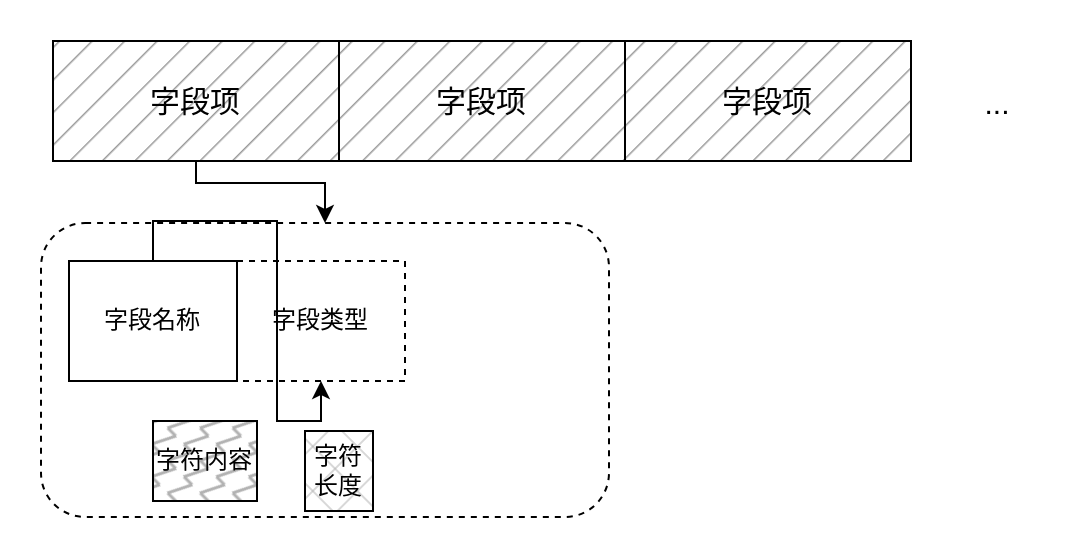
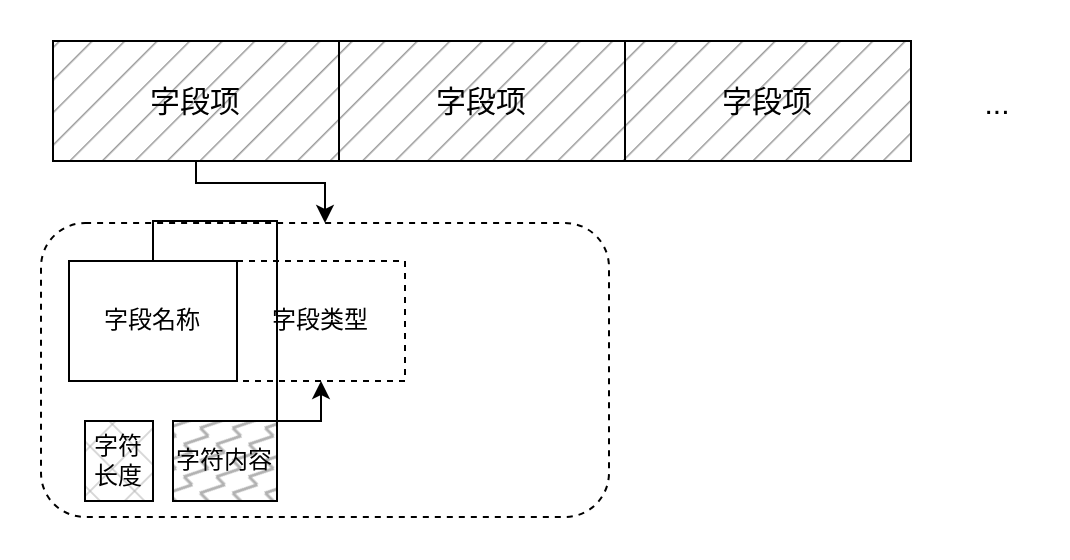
(205, 461) -> (225, 461)
(339, 471) -> (119, 461)
